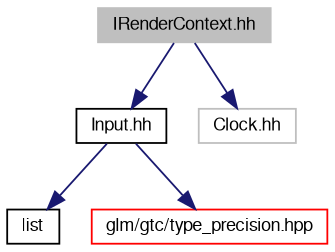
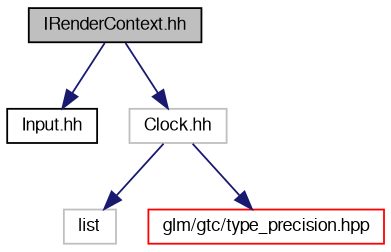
(184, 25) -> (115, 25)
(83, 170) -> (140, 170)
(159, 170) -> (216, 170)
(33, 227) -> (90, 227)
